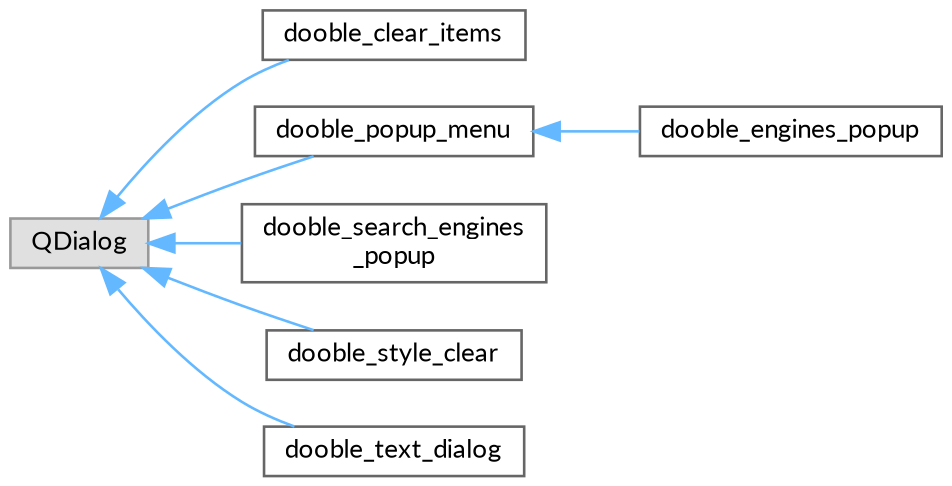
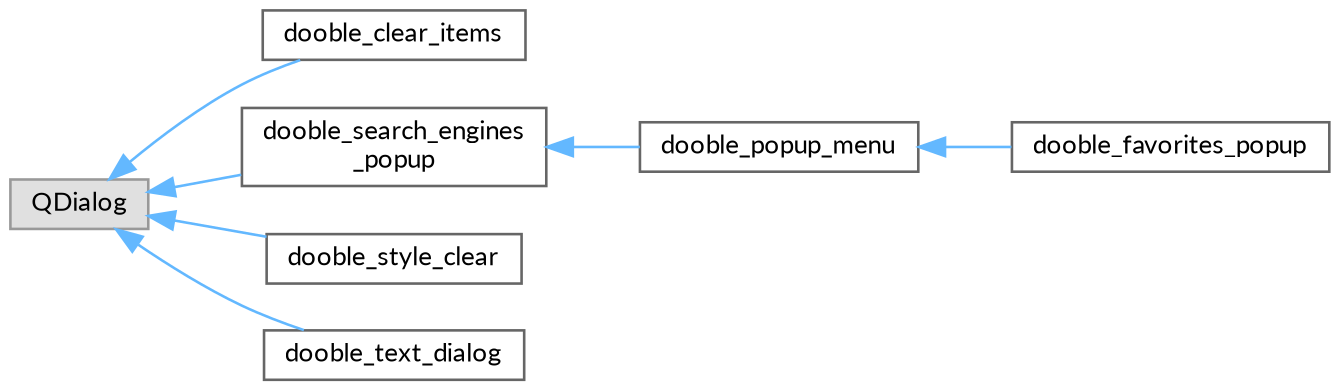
(791, 131) -> (1171, 147)
(240, 181) -> (606, 147)
